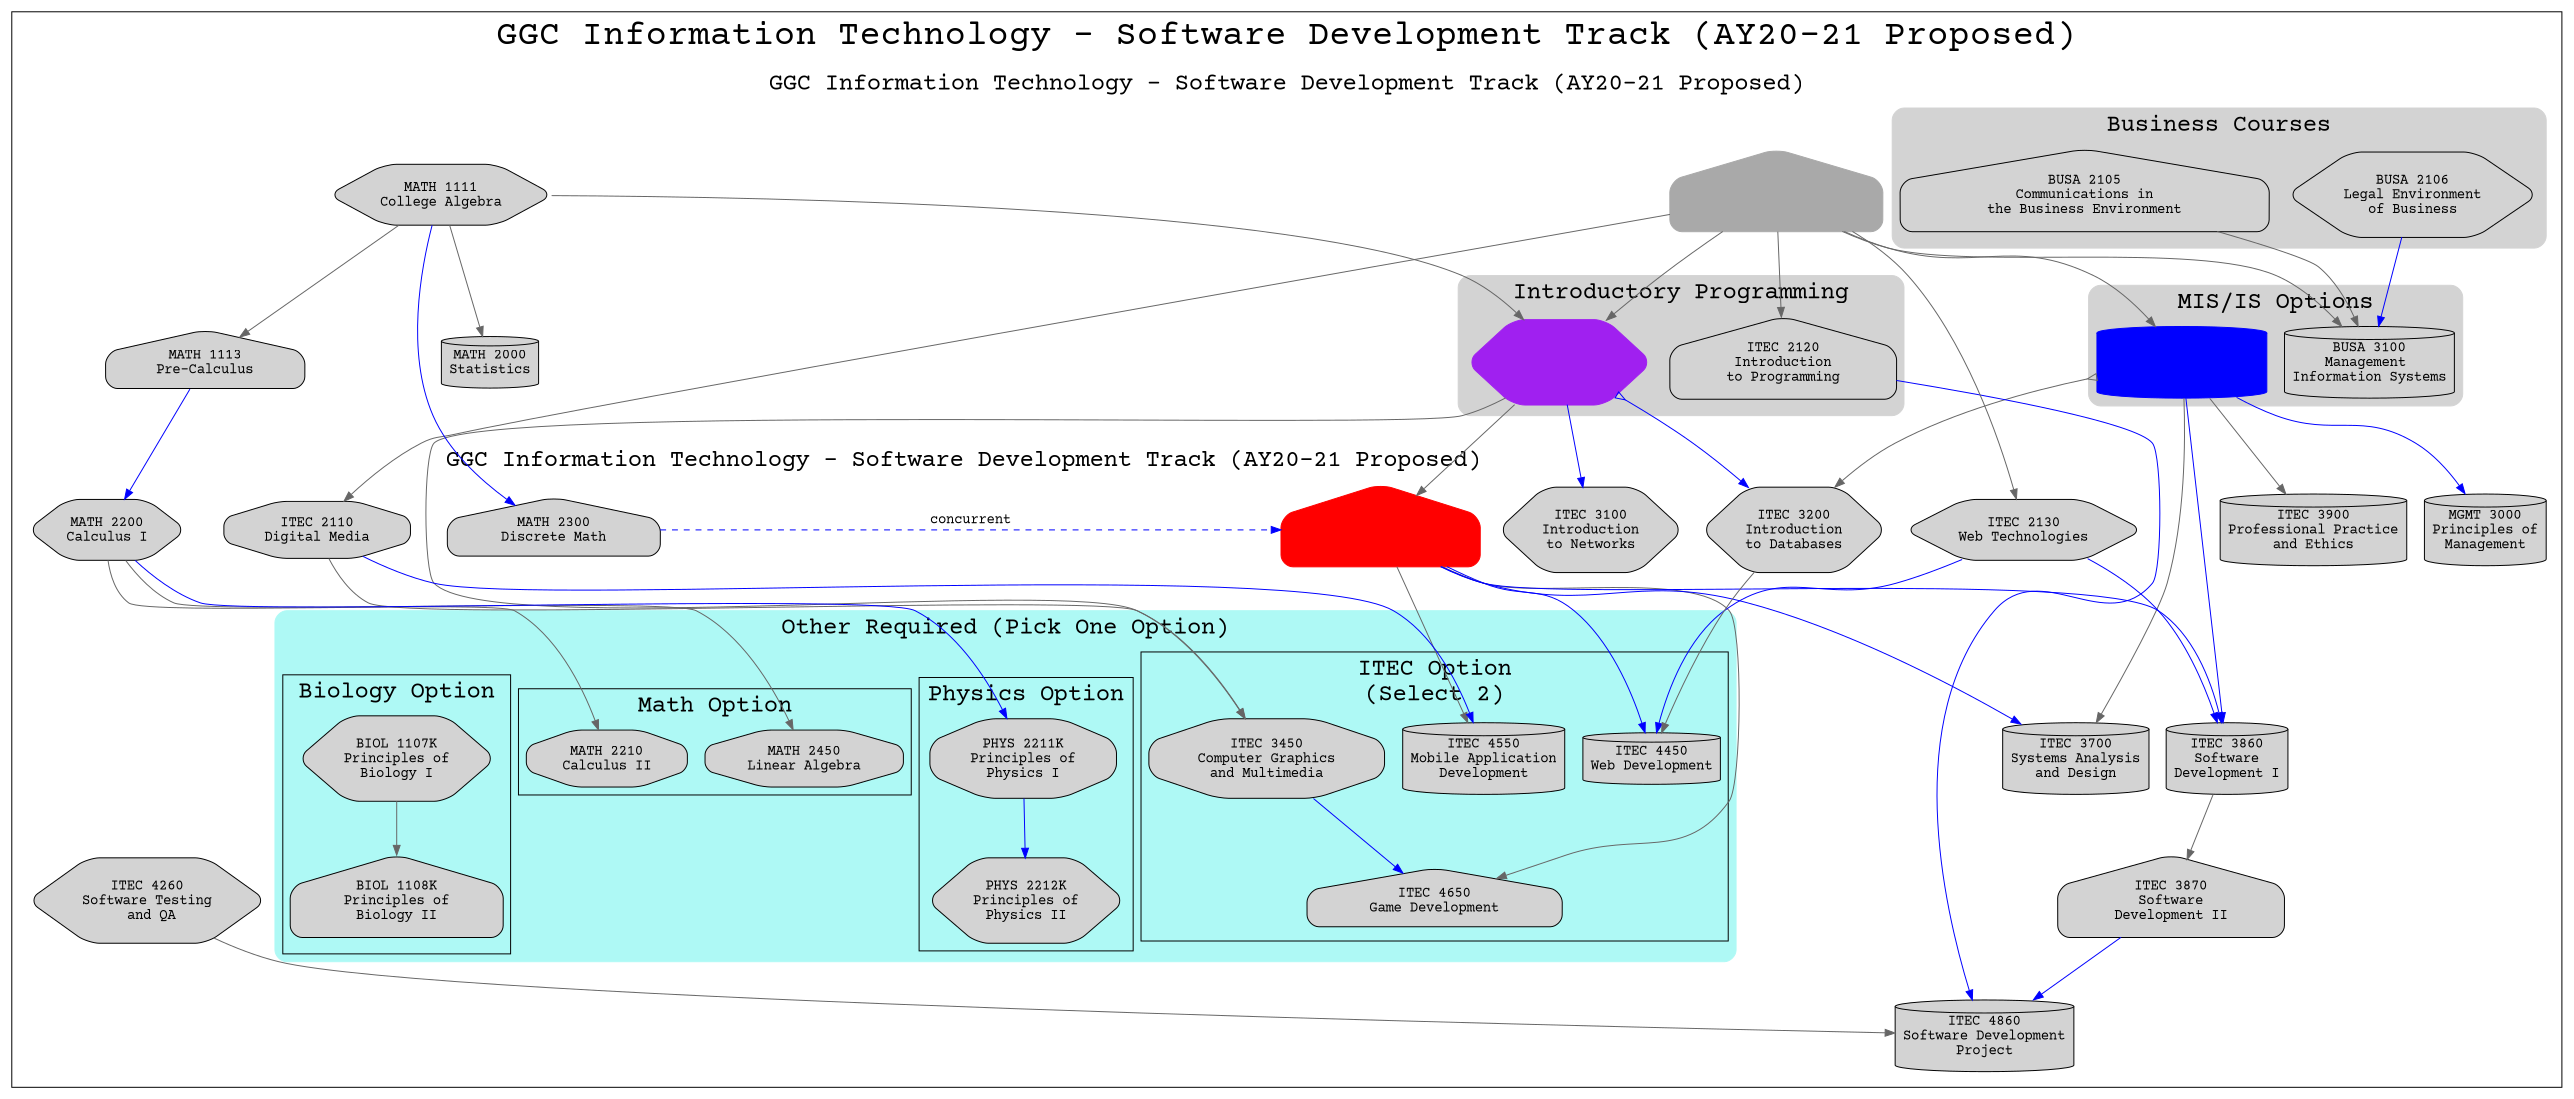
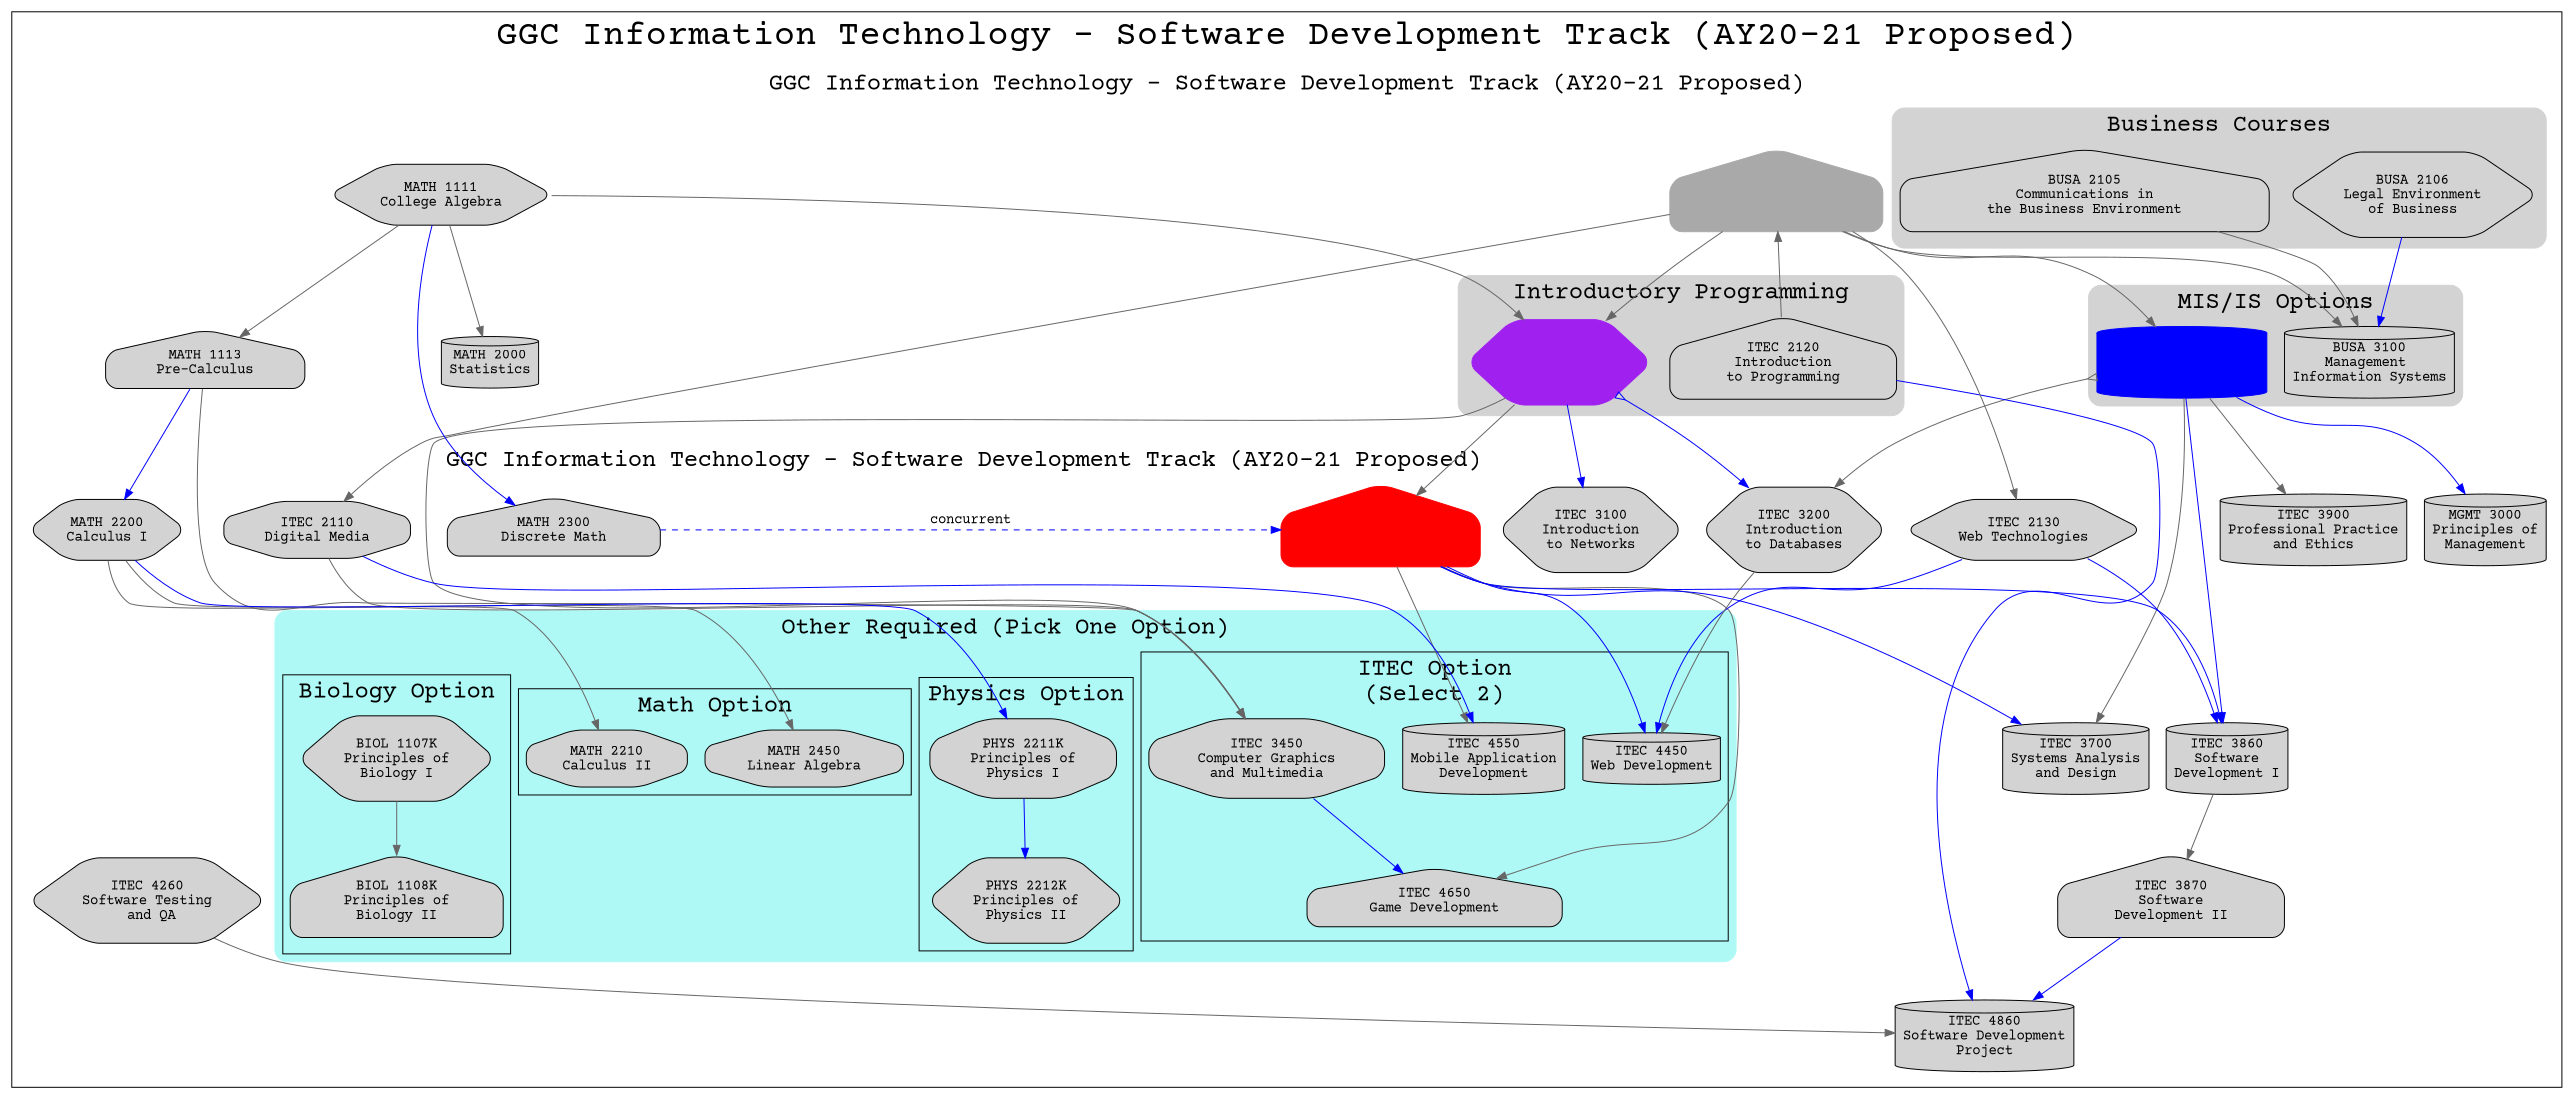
(1779, 269) -> (1780, 283)
none -> (646, 604)
